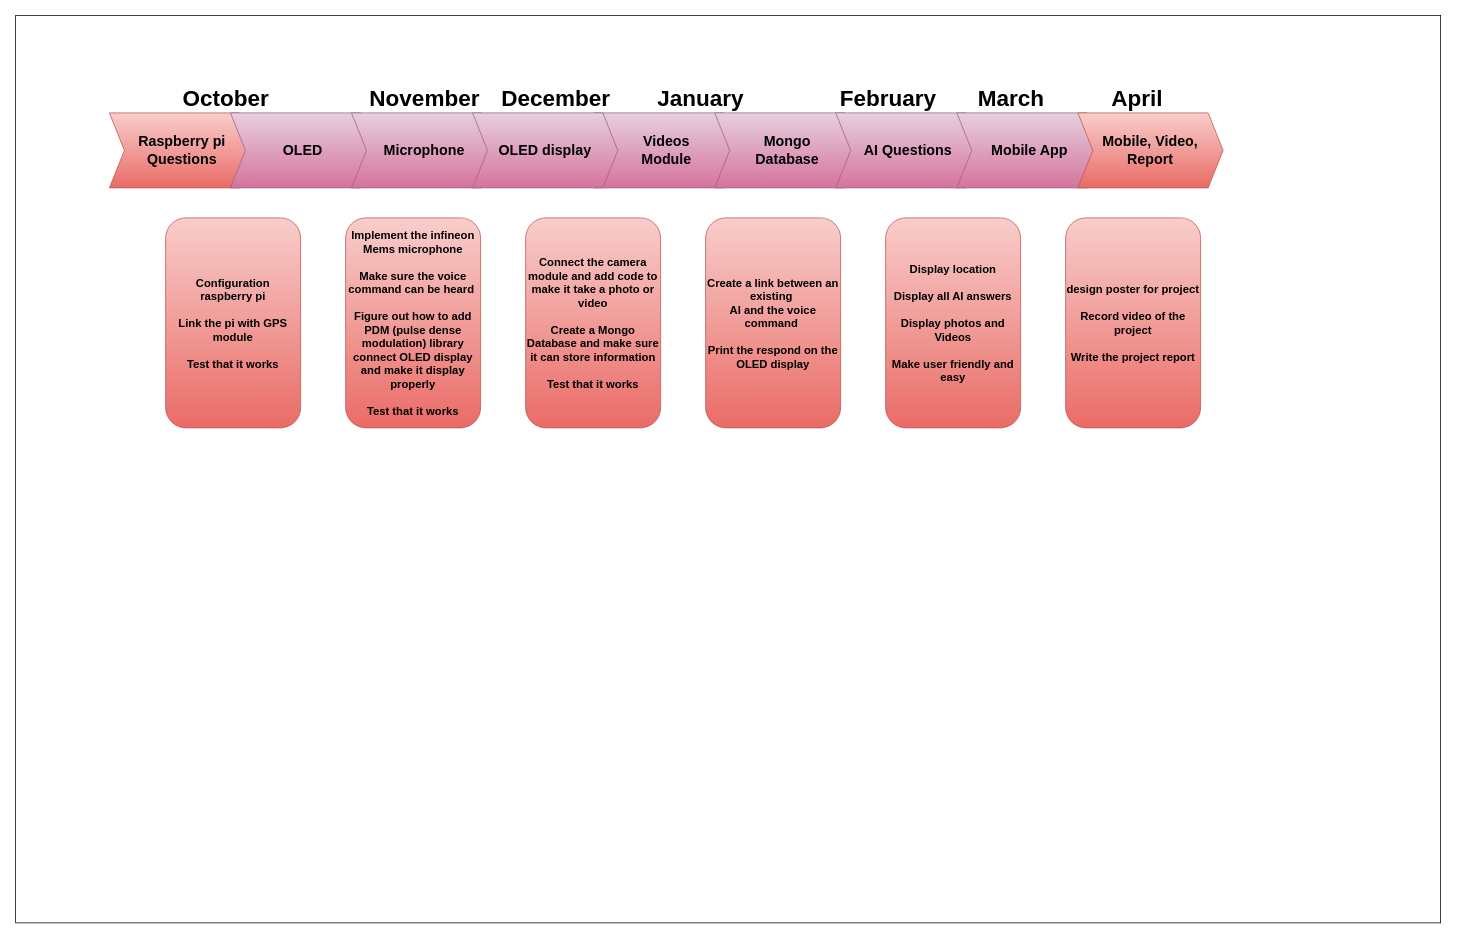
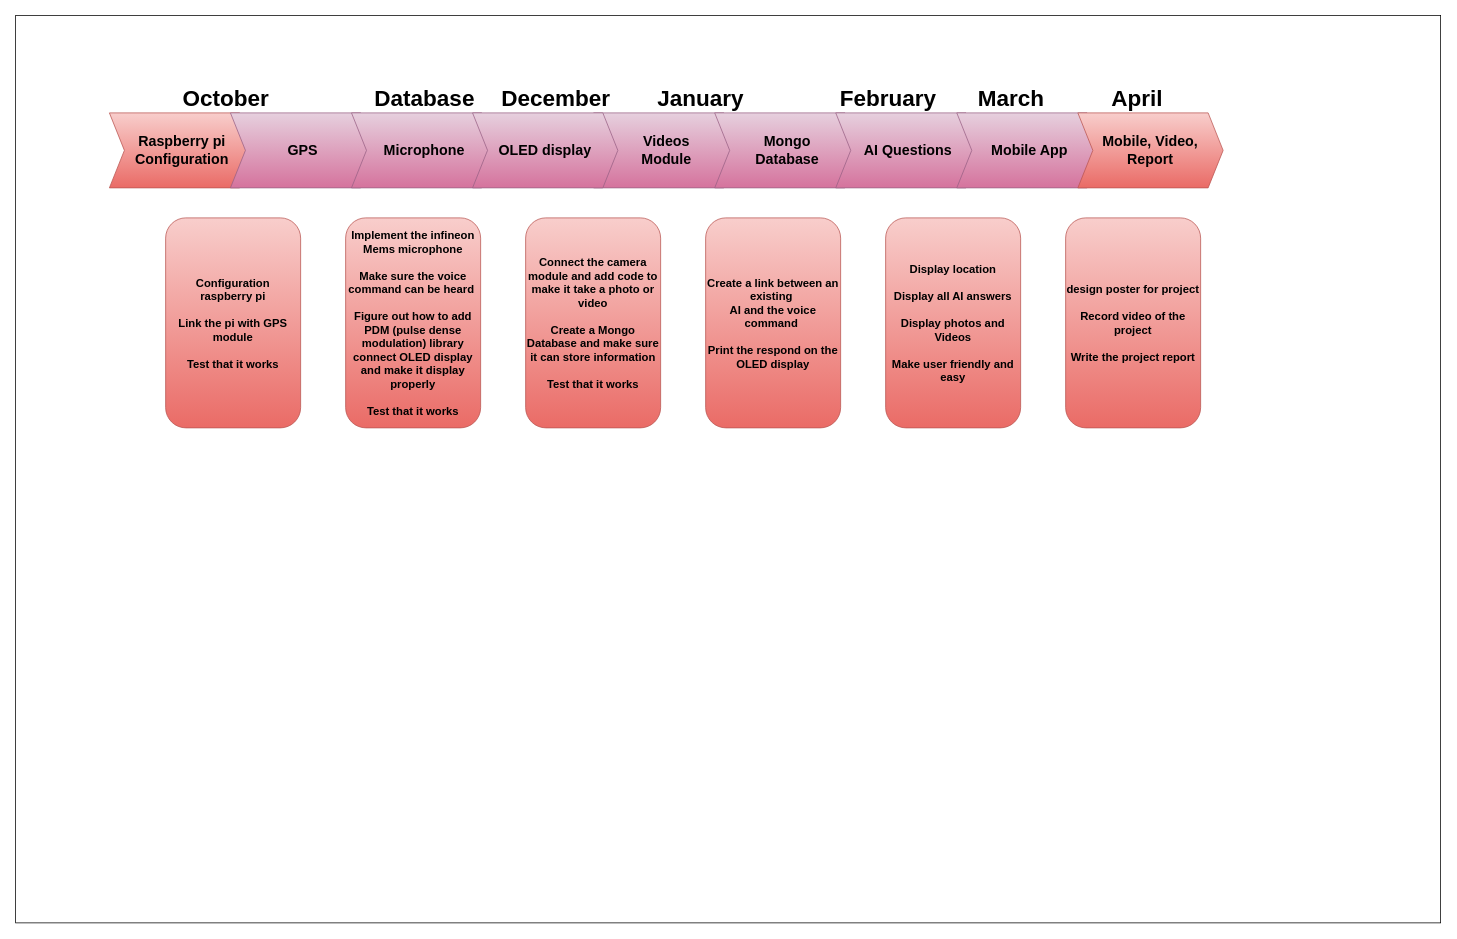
(425, 98) -> (425, 98)
(182, 150) -> (182, 150)
(303, 150) -> (303, 150)
